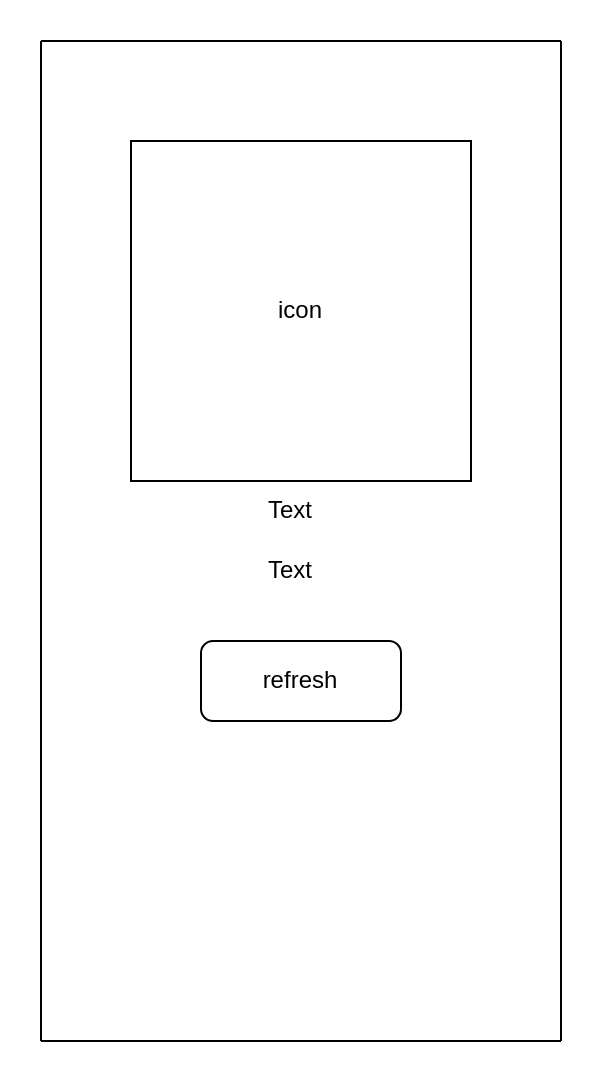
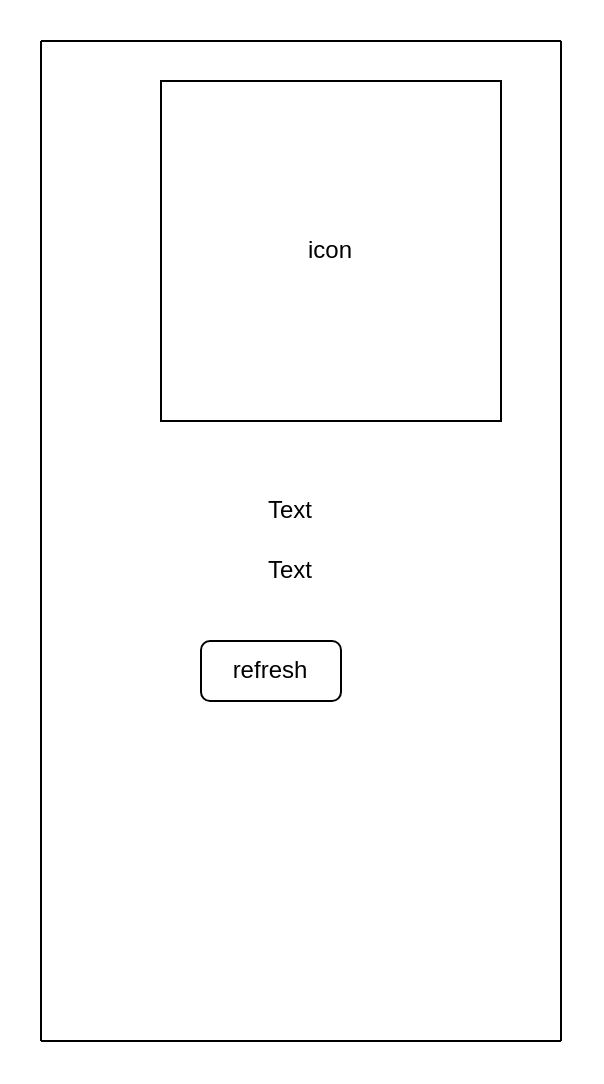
(301, 311) -> (331, 251)
(301, 681) -> (271, 671)
